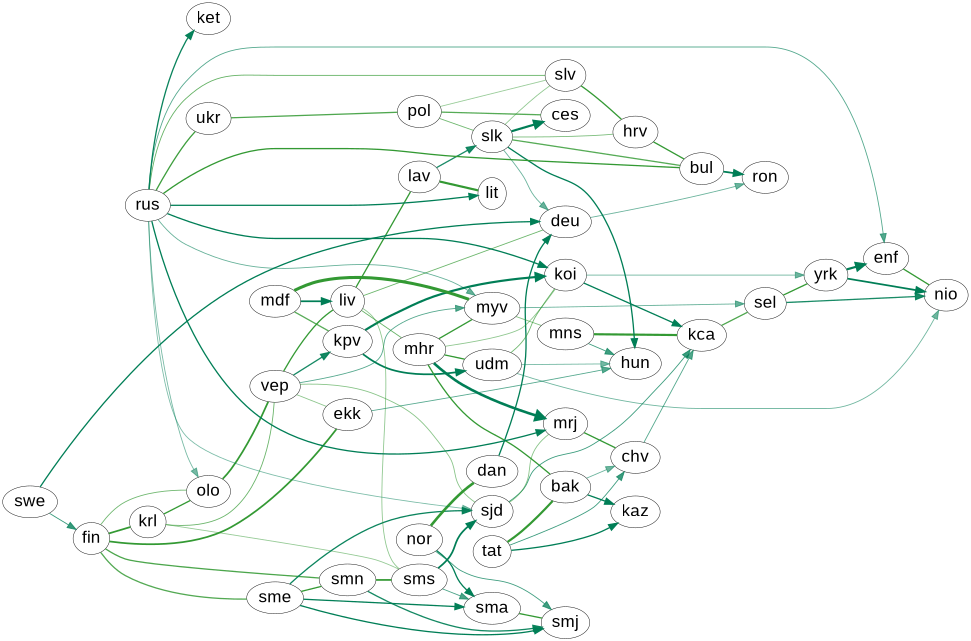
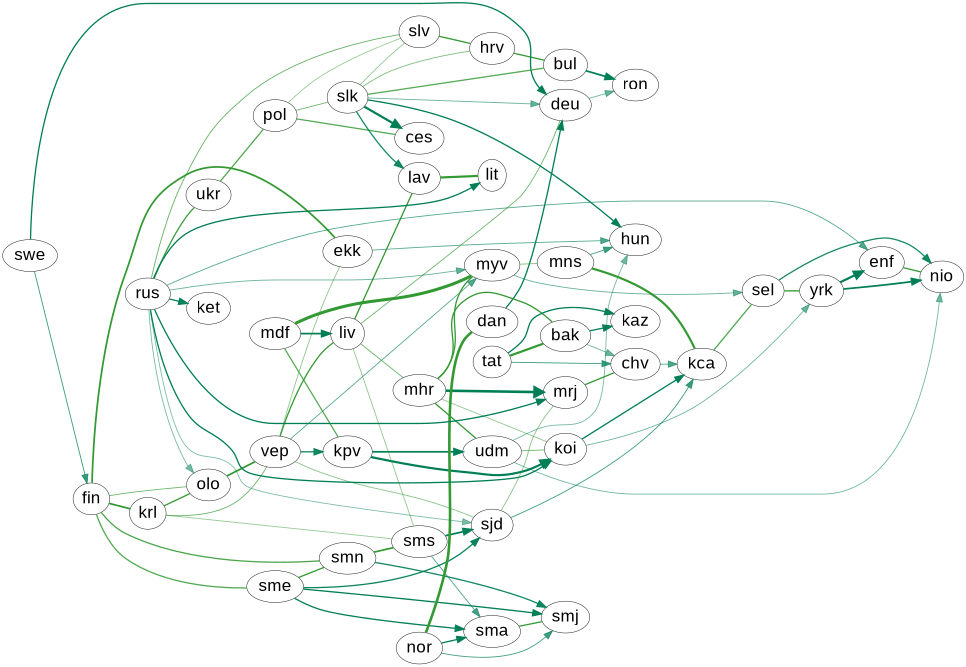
(416, 153) -> none
(452, 159) -> (375, 138)
